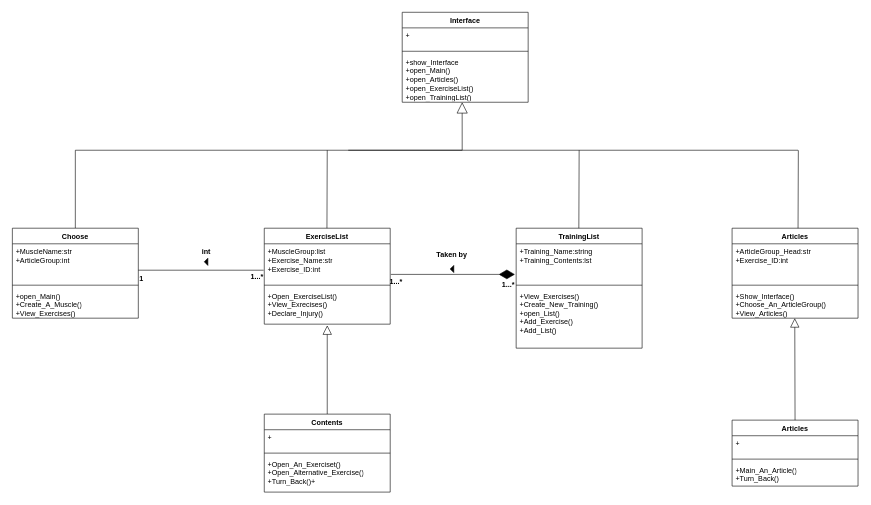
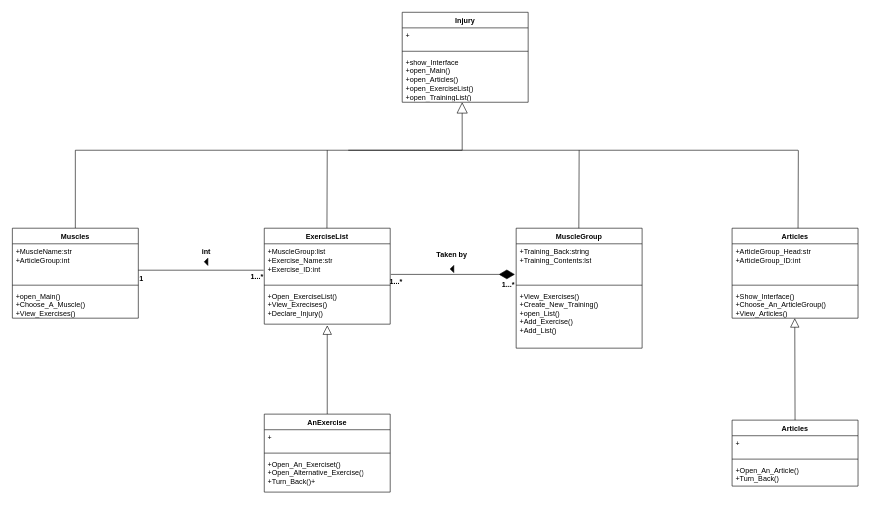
(465, 21) -> (465, 21)
(75, 237) -> (75, 237)
(579, 237) -> (579, 237)
(561, 257) -> (561, 257)
(777, 257) -> (777, 257)
(51, 305) -> (51, 305)
(327, 423) -> (327, 423)
(769, 475) -> (770, 475)
